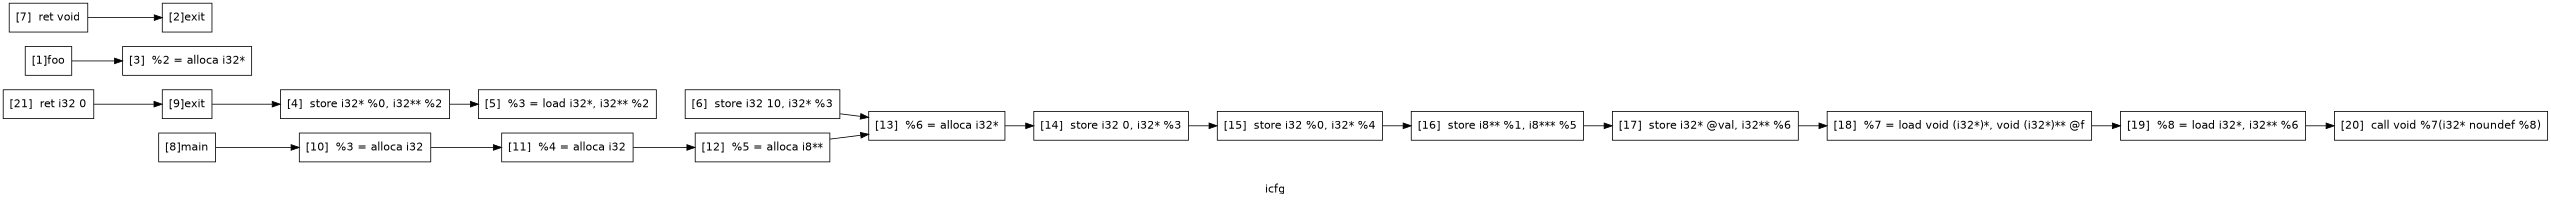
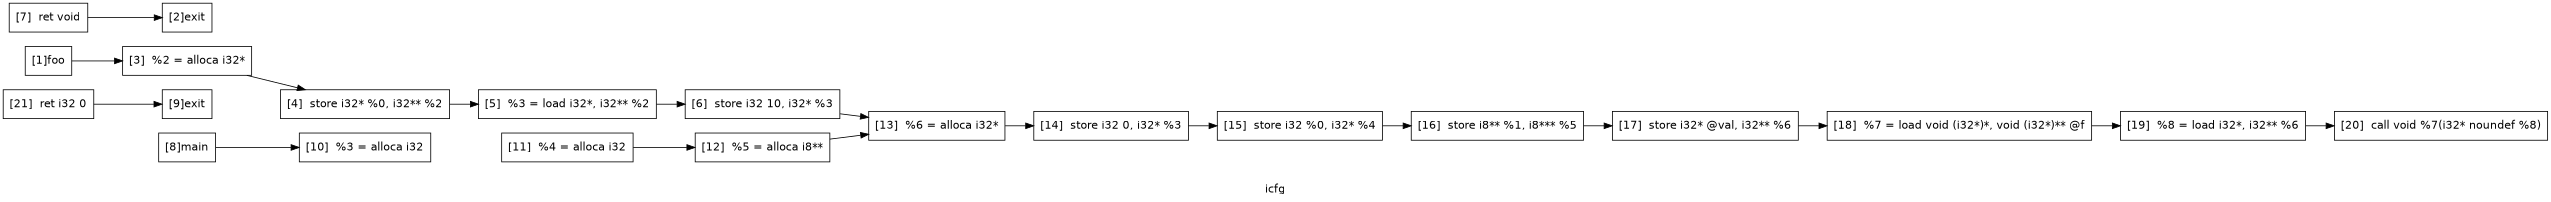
(242, 104) -> (272, 82)
none -> (667, 104)
(462, 147) -> none
